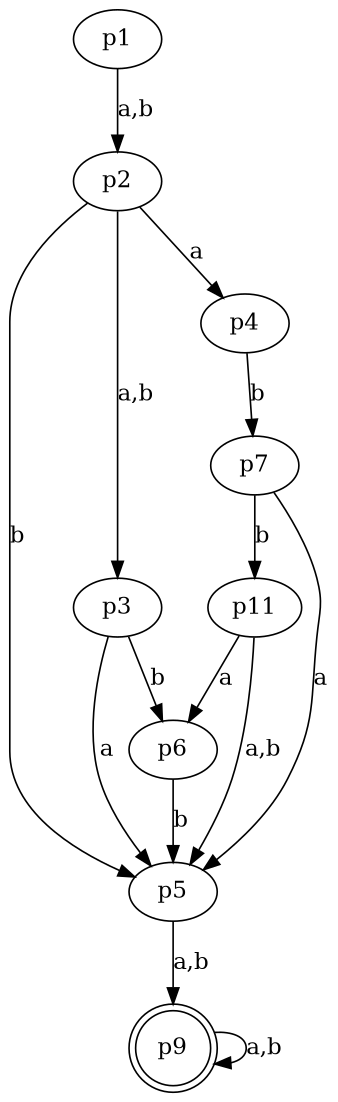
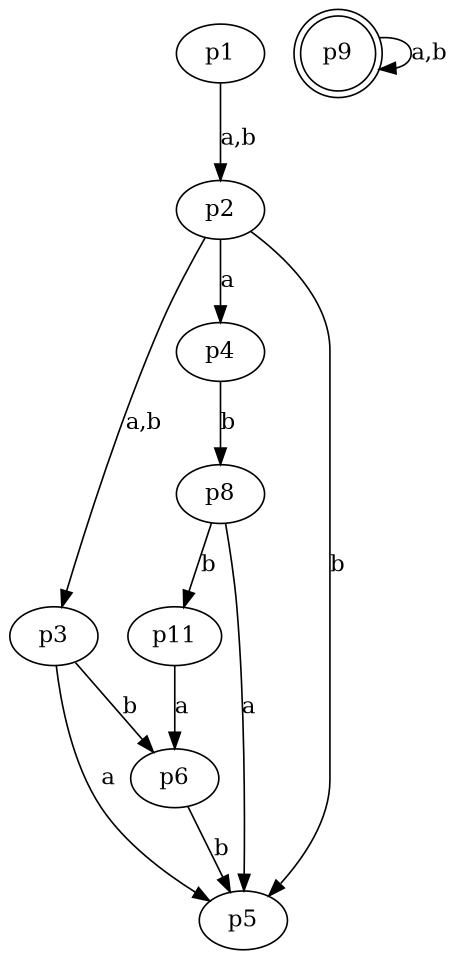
(255, 466) -> (220, 494)
(240, 748) -> none
(173, 954) -> none
